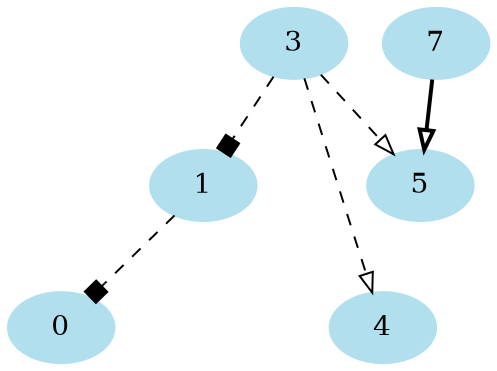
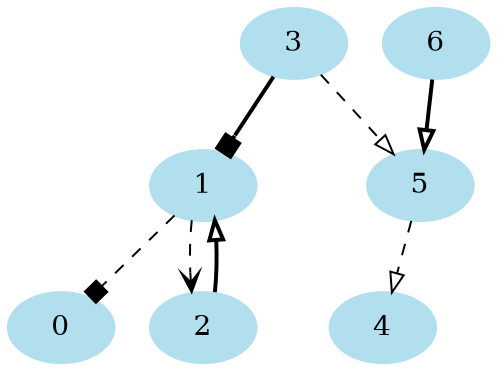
(436, 43) -> (436, 43)
(254, 106) -> (254, 106)
(335, 176) -> (404, 247)
none -> (203, 328)
